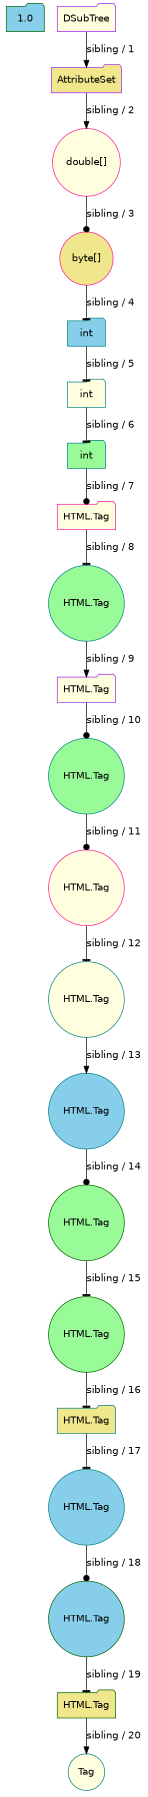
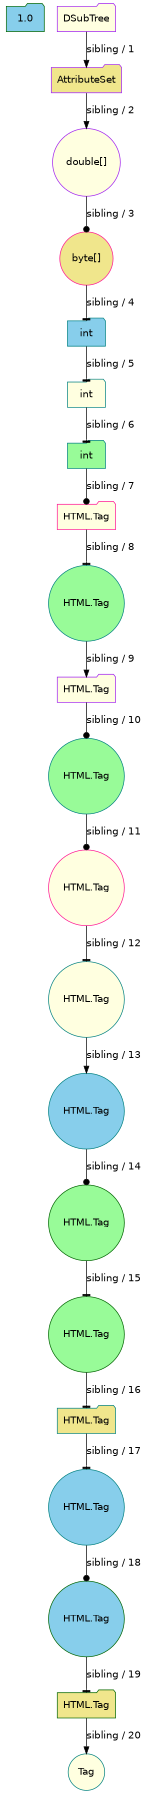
(86, 162) -> (86, 162)
